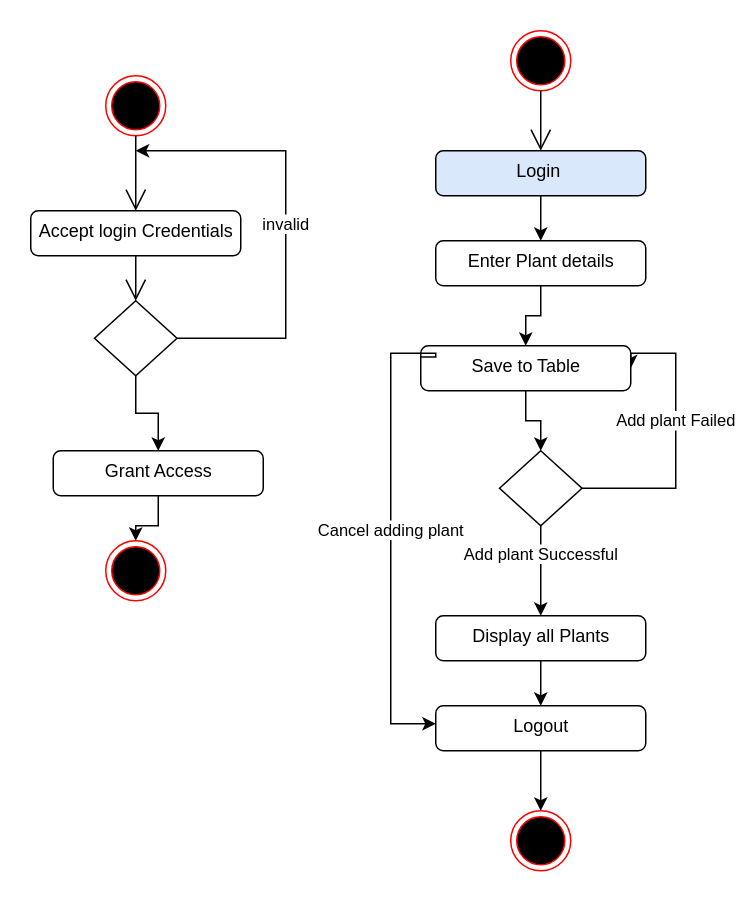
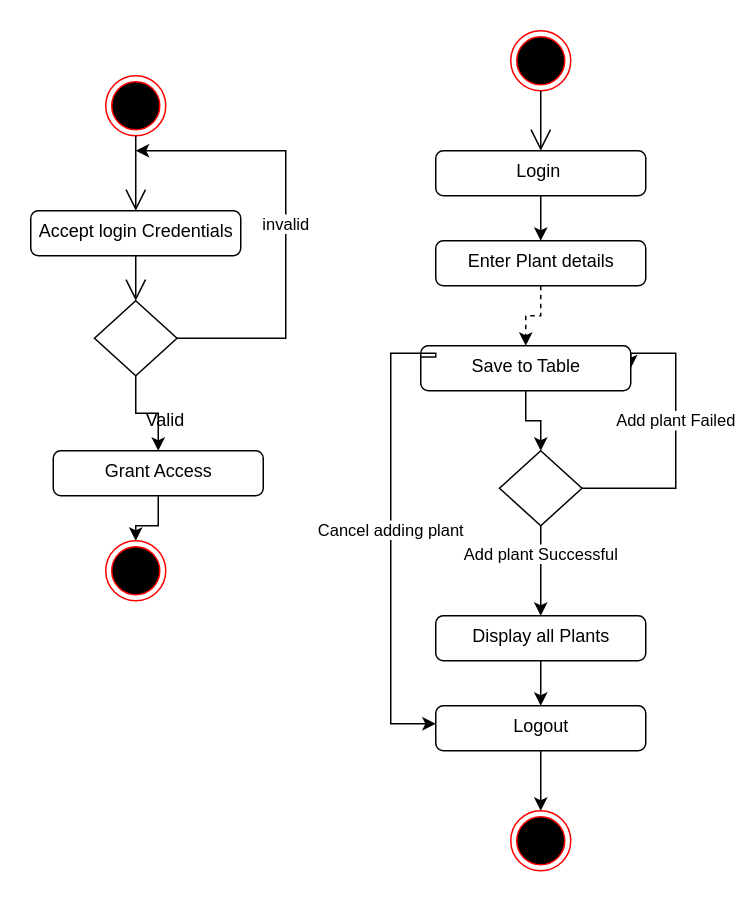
(541, 173) -> (541, 173)
(538, 316) -> (538, 316)
none -> (166, 421)
